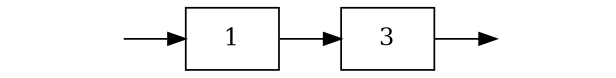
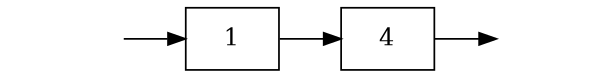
(388, 39) -> (388, 39)
